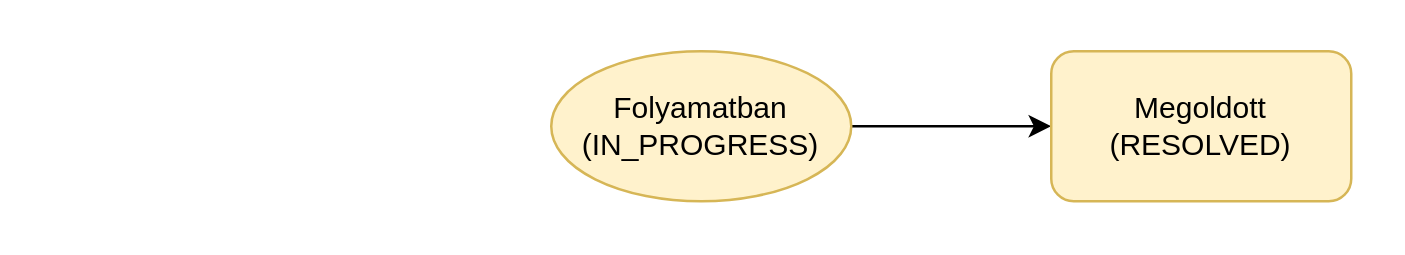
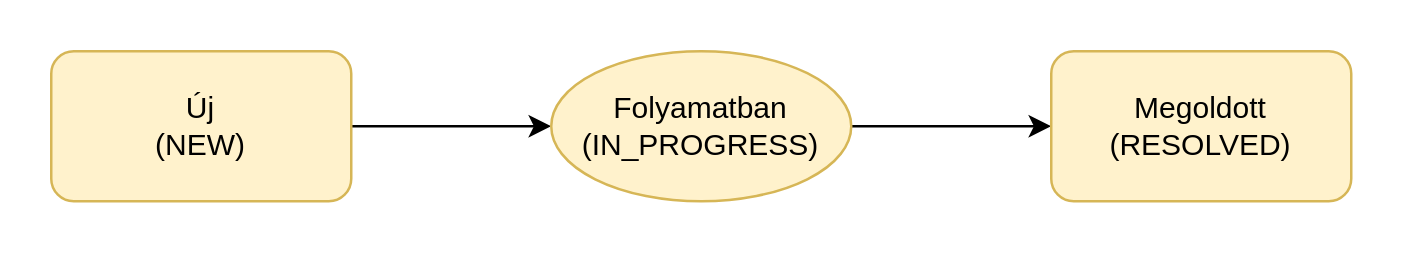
none -> (201, 126)
none -> (443, 126)
